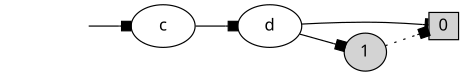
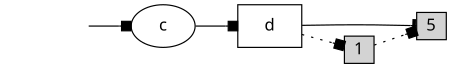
(270, 26) -> (270, 26)
(444, 26) -> (431, 26)
(317, 39) -> (317, 39)
(365, 52) -> (359, 50)
